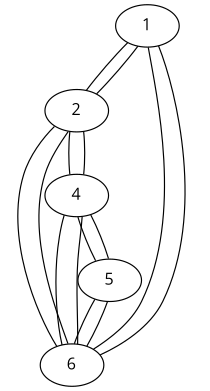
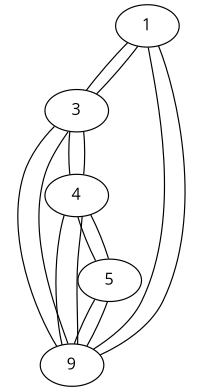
(77, 111) -> (77, 111)
(72, 365) -> (72, 365)
